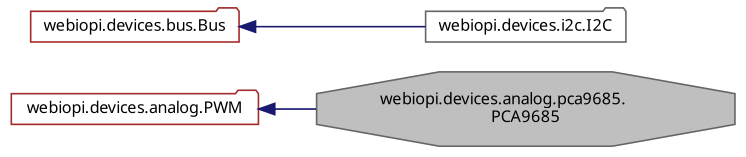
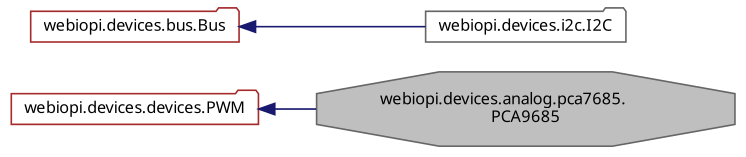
(135, 109) -> (135, 109)
(526, 109) -> (526, 109)
